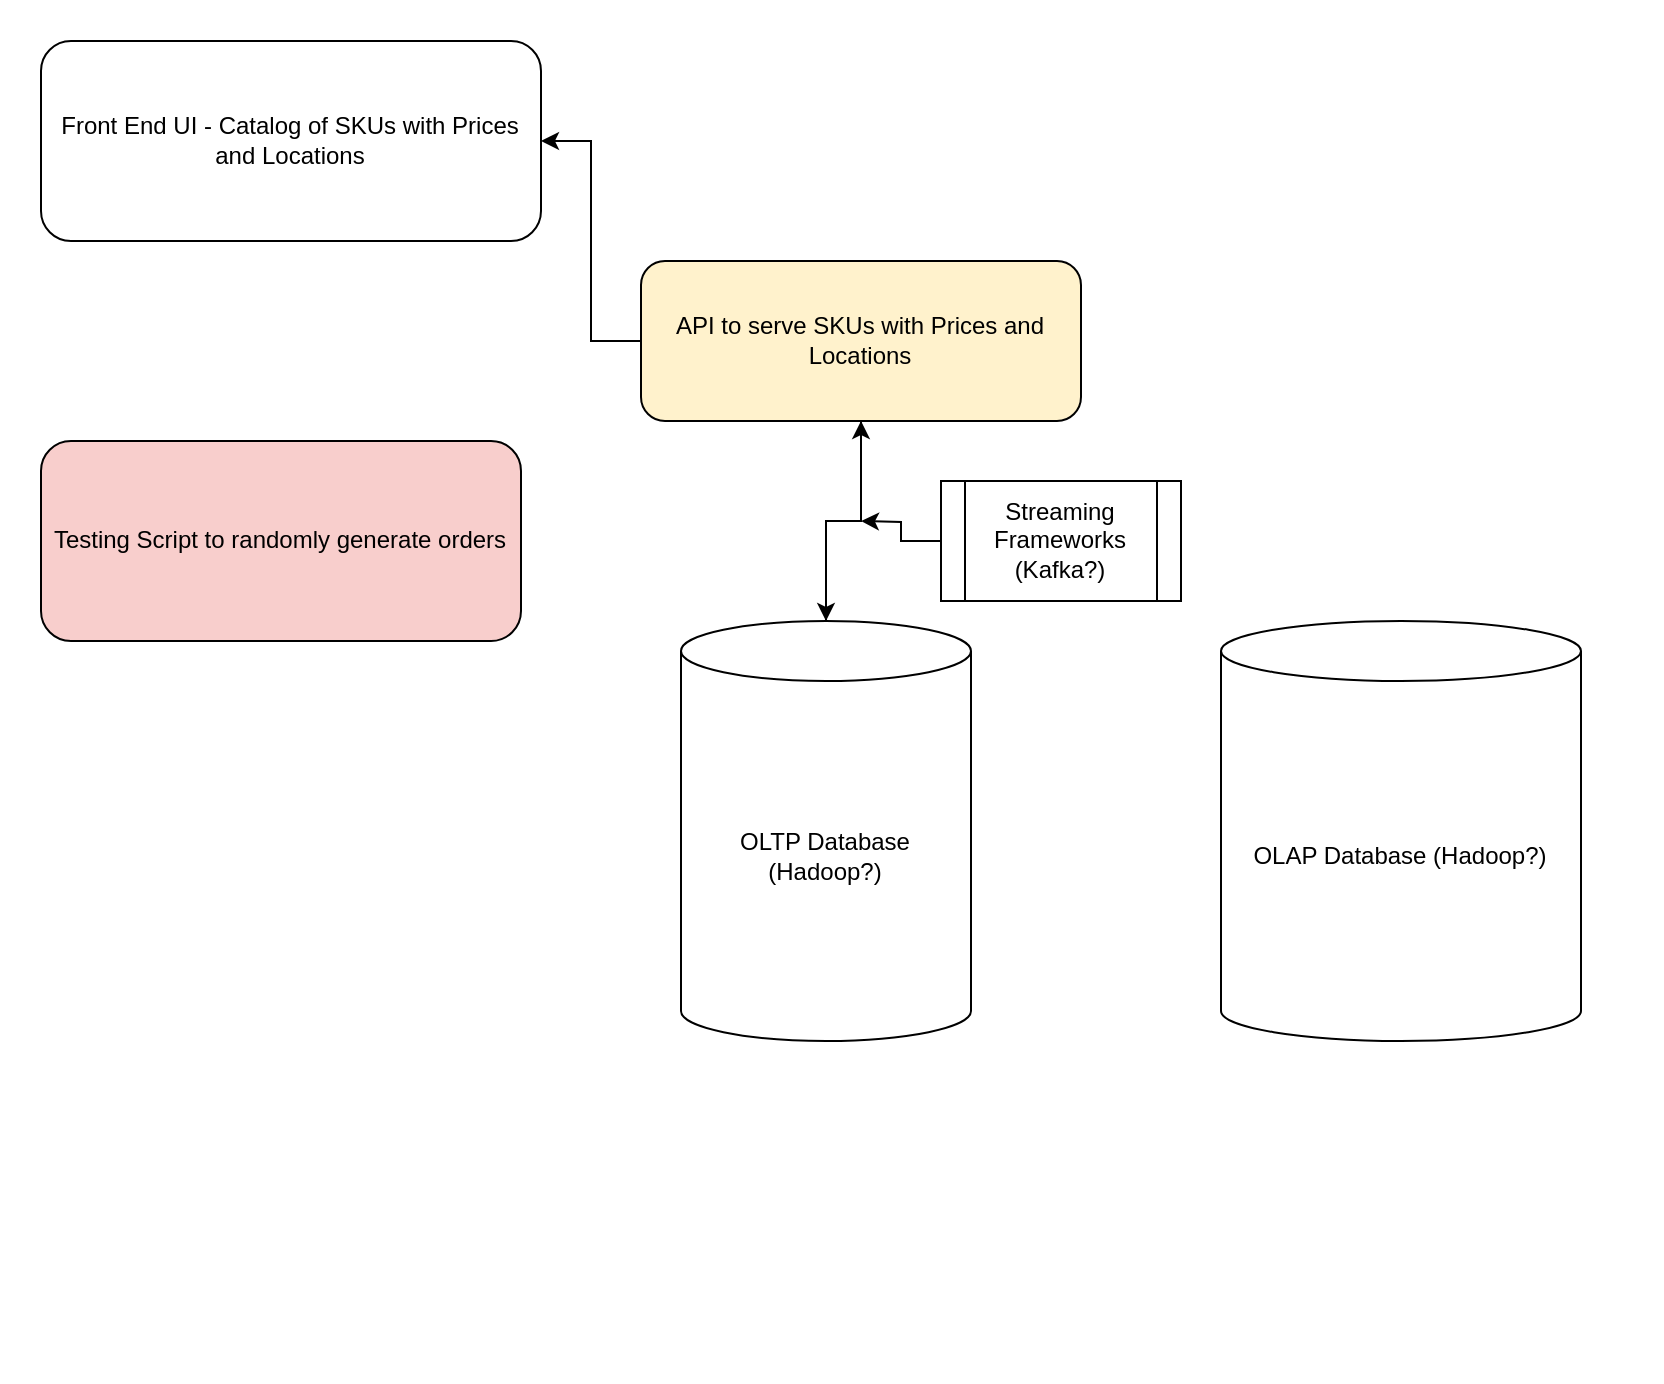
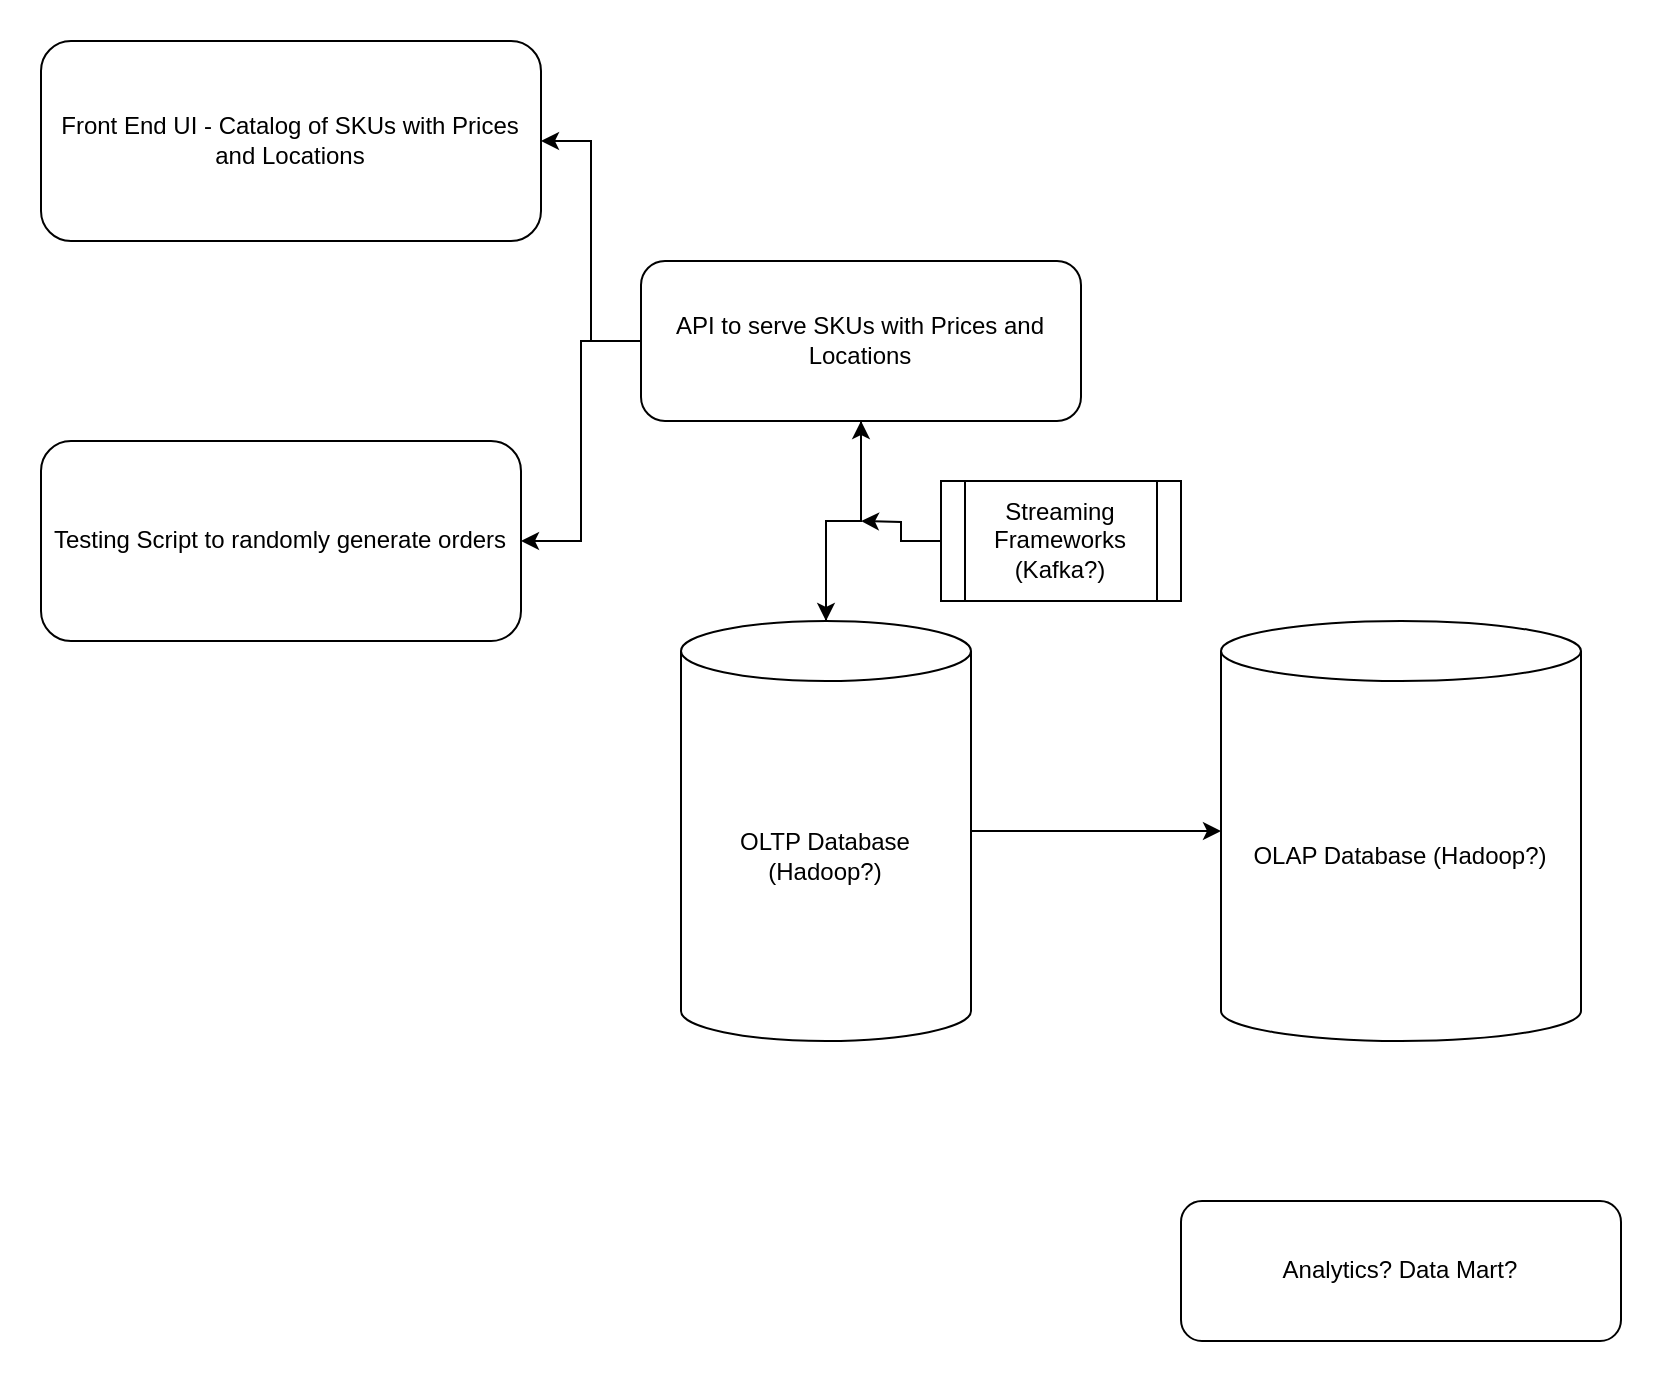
(861, 341) -> (861, 341)
none -> (581, 461)
(281, 541) -> (281, 541)
none -> (1089, 831)
none -> (1401, 1271)
